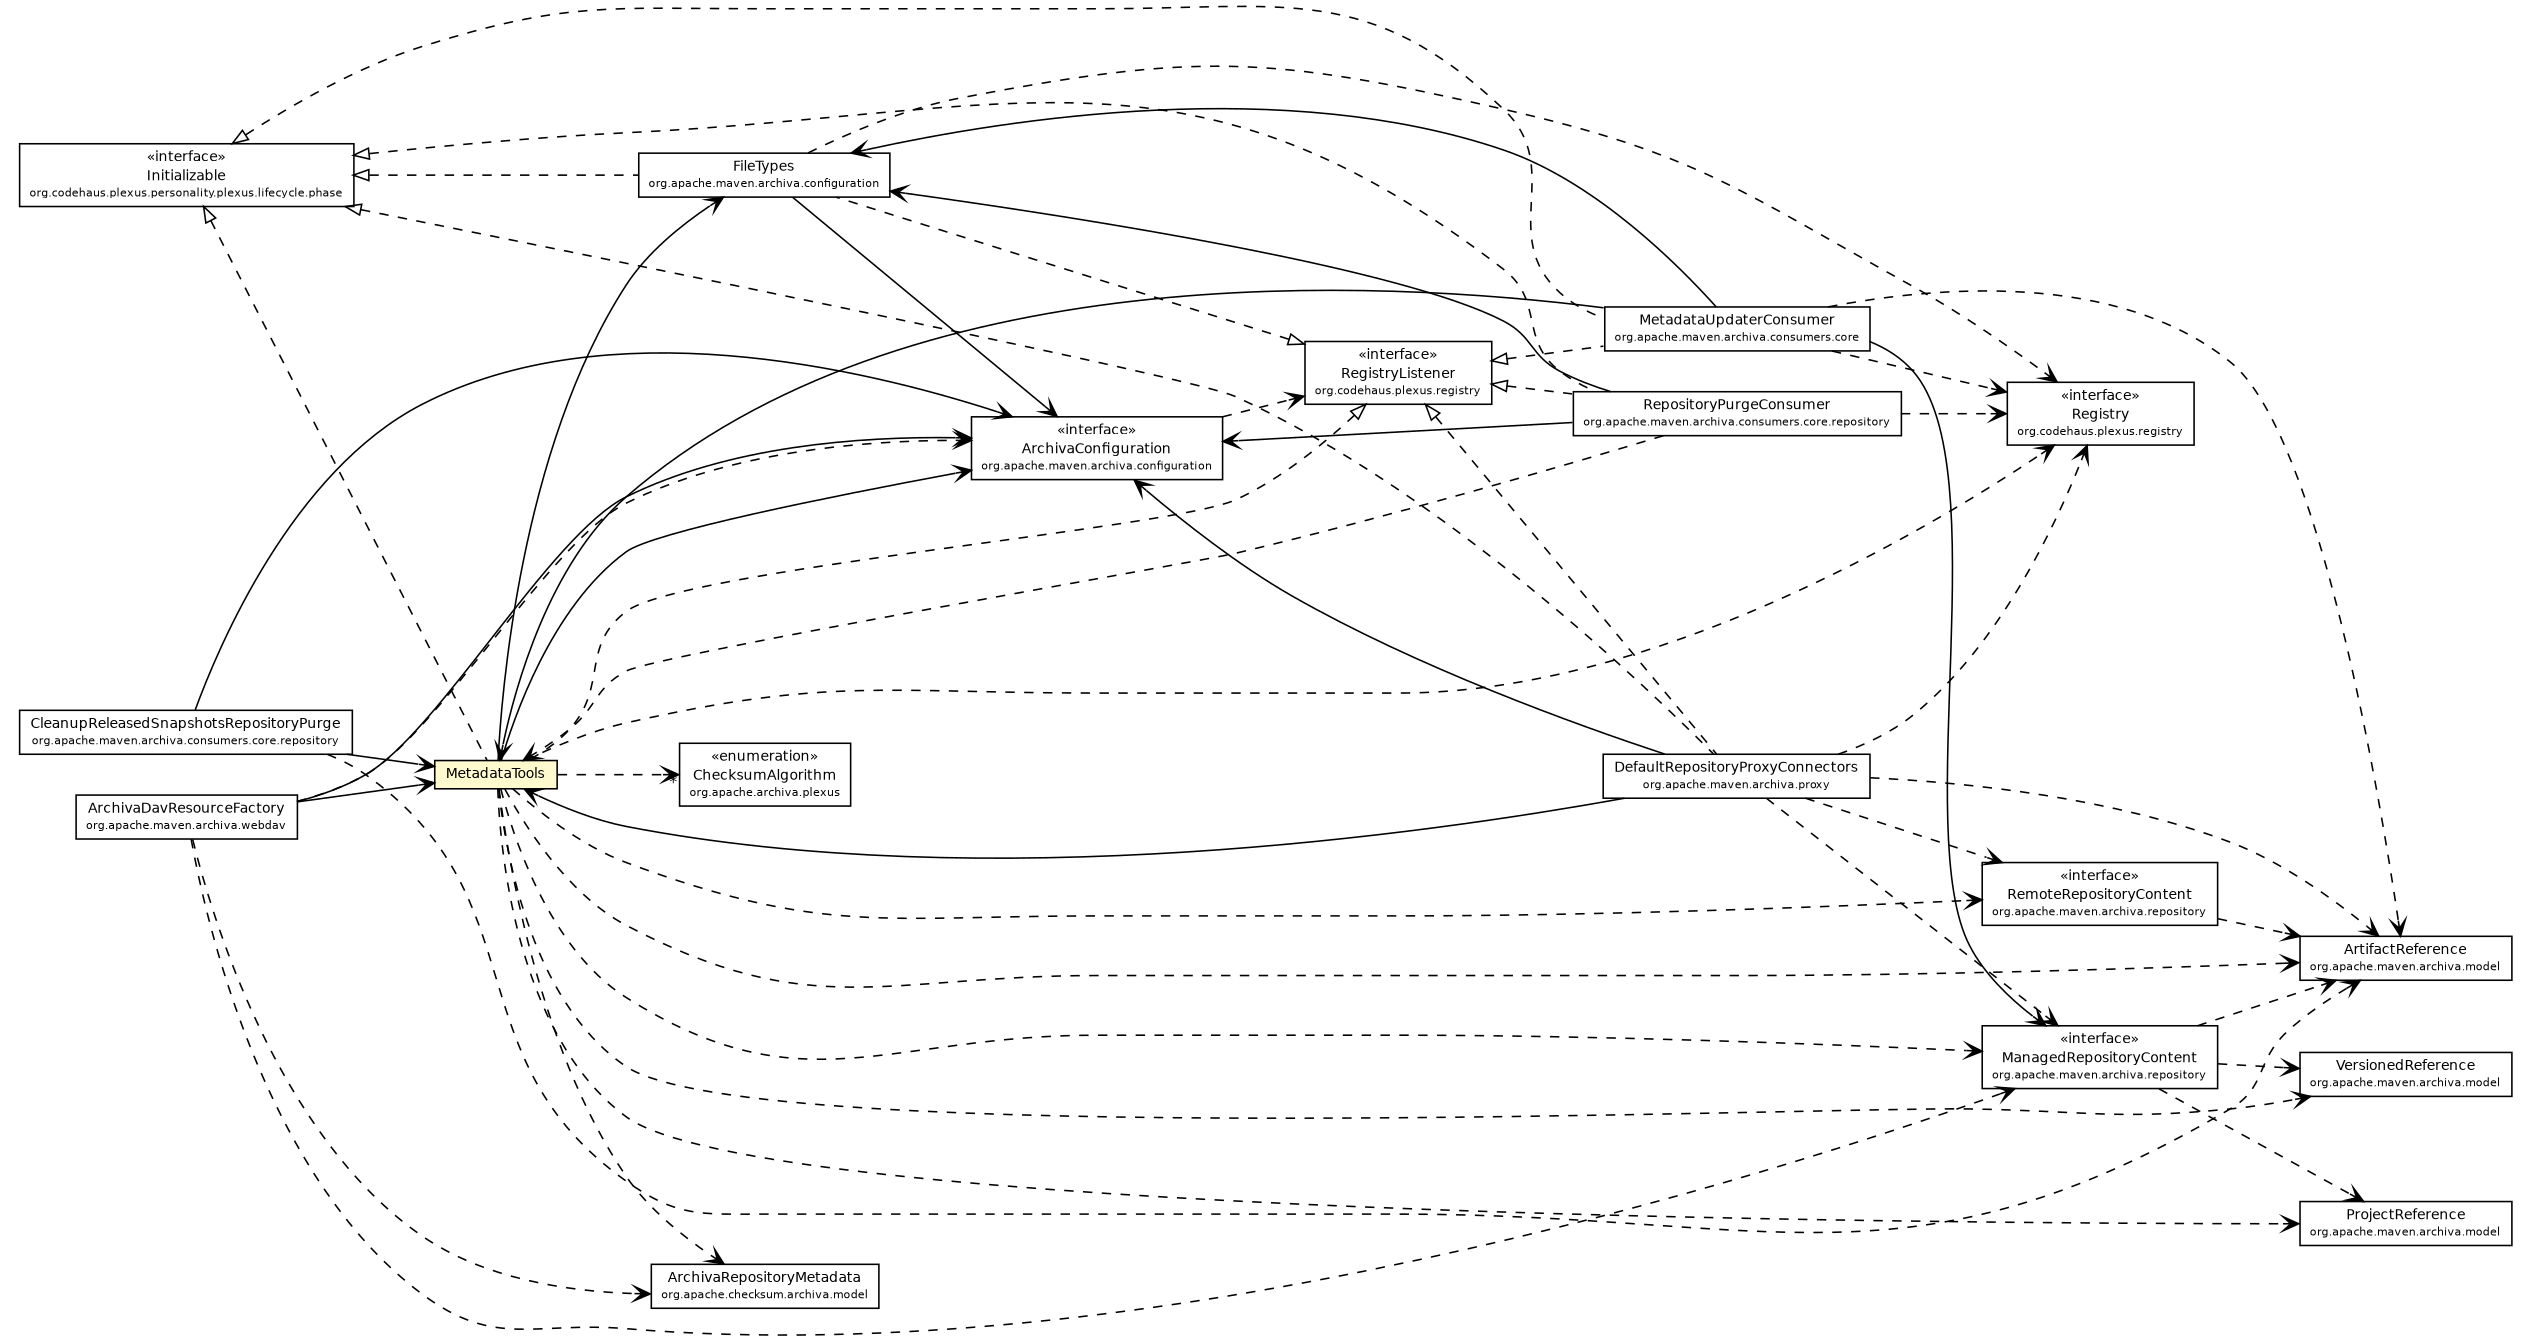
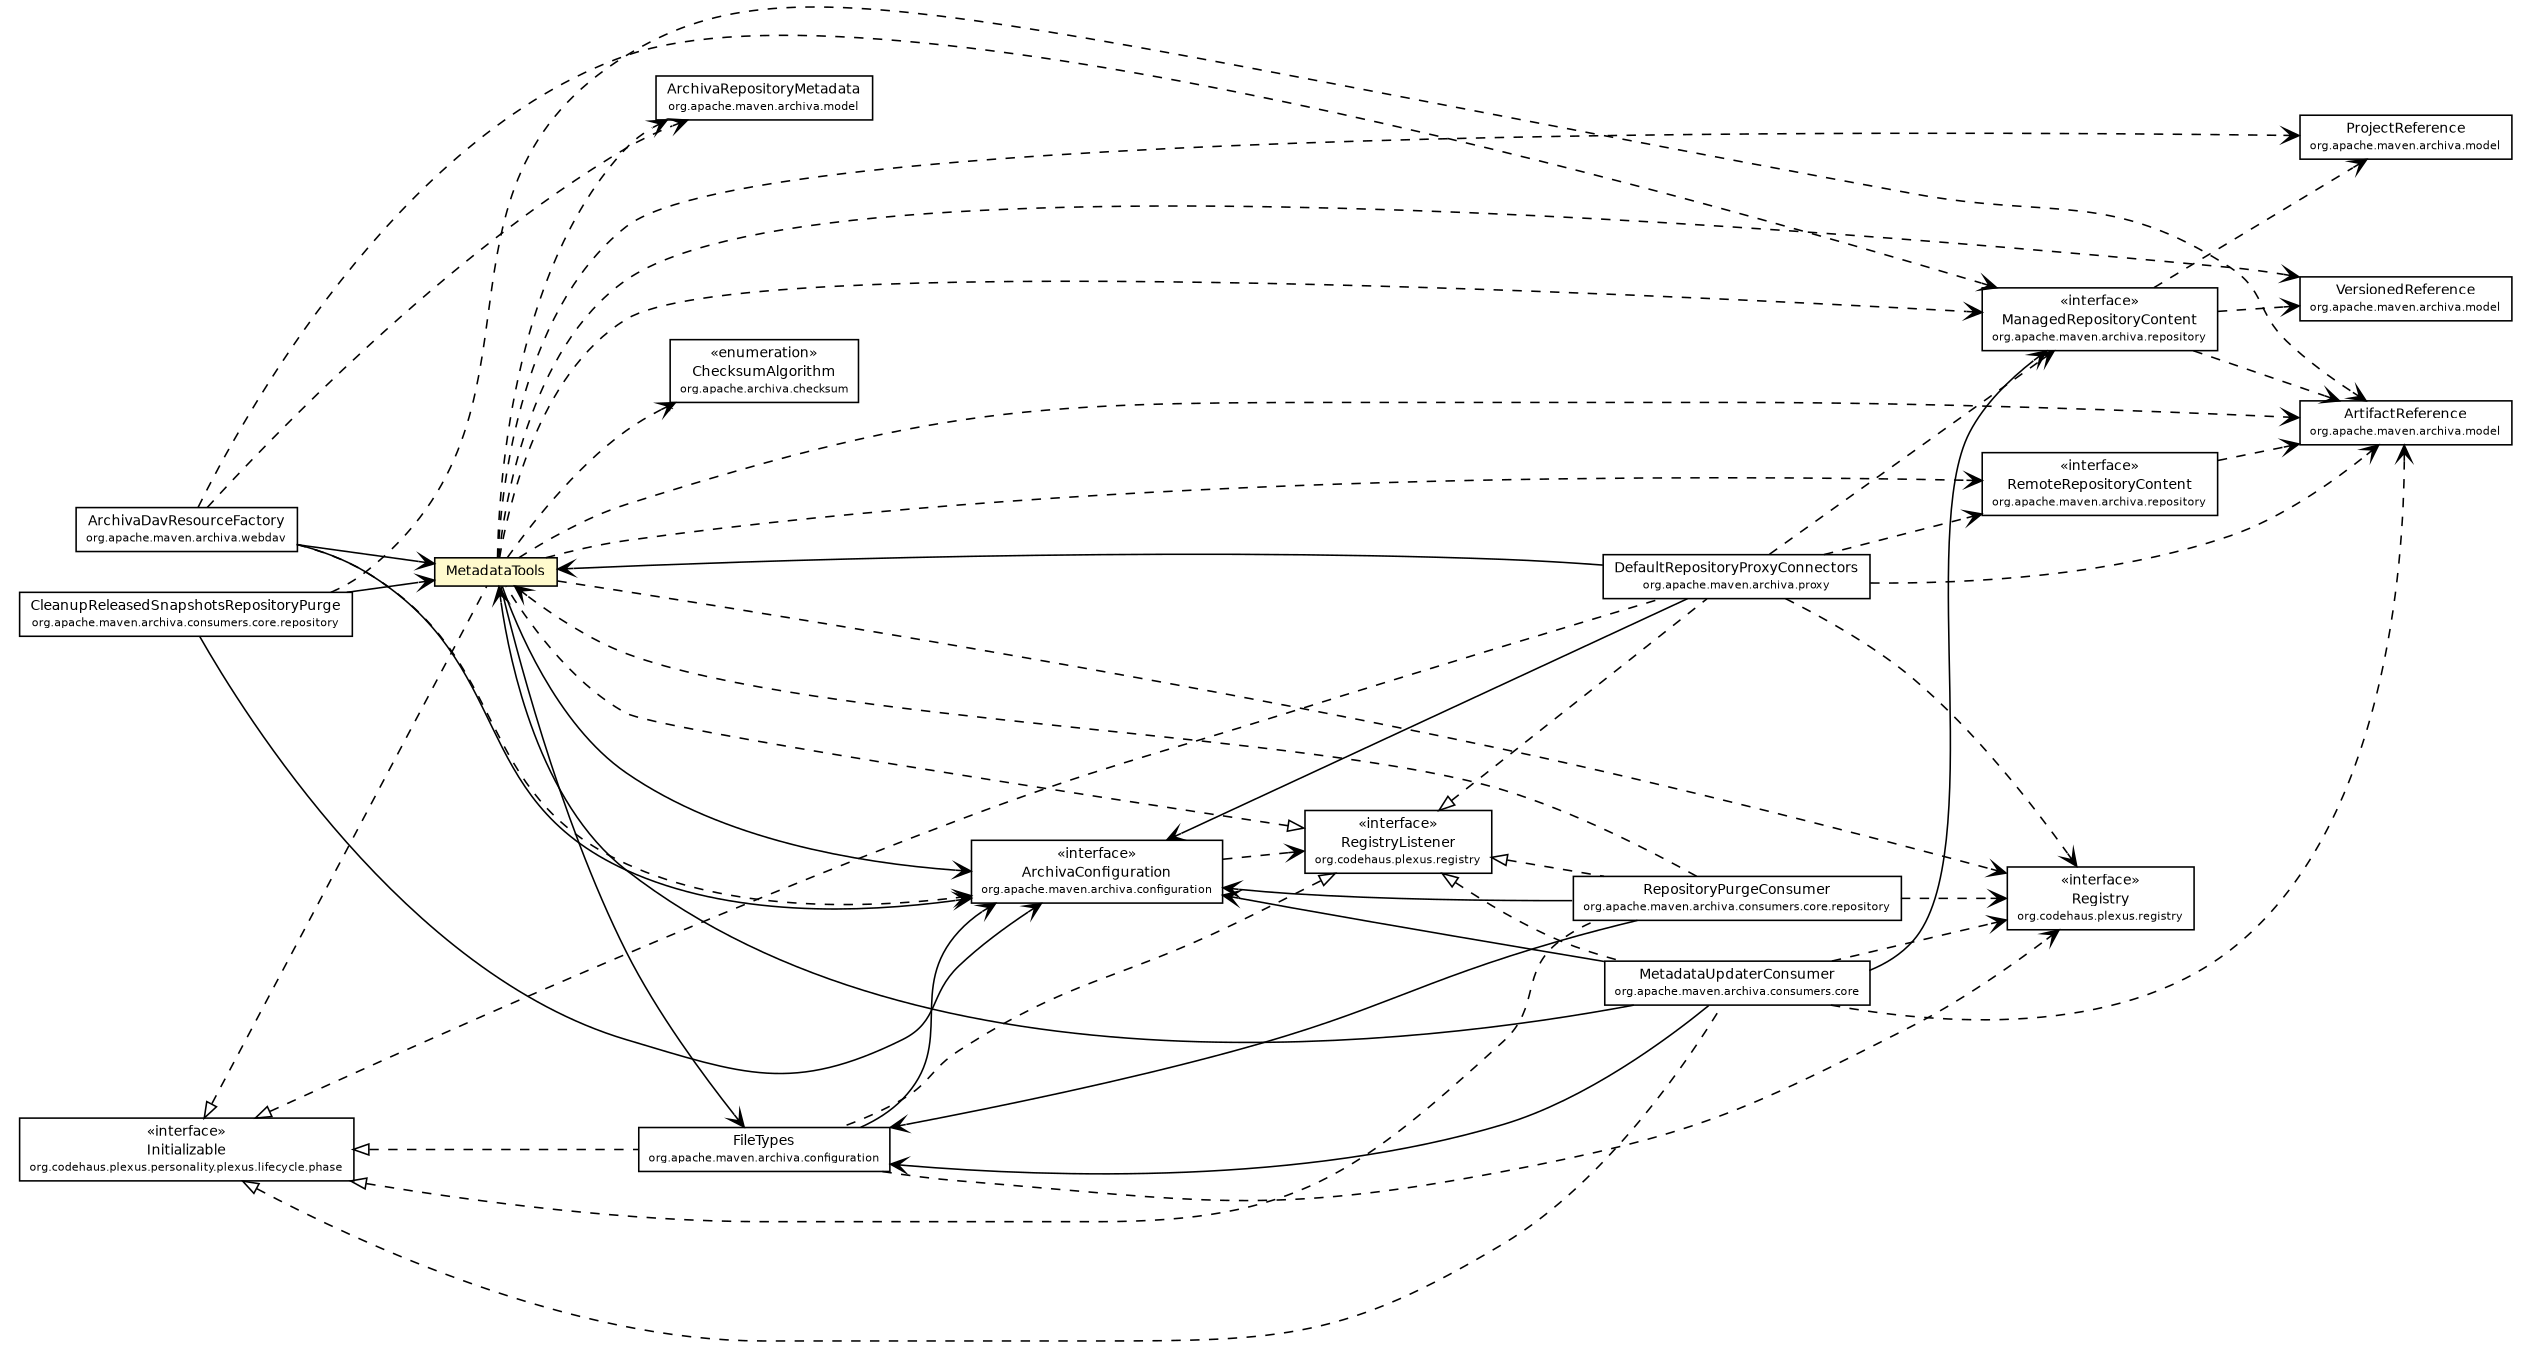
(765, 793) -> (764, 389)
none -> (1421, 930)
(765, 1295) -> (764, 107)
